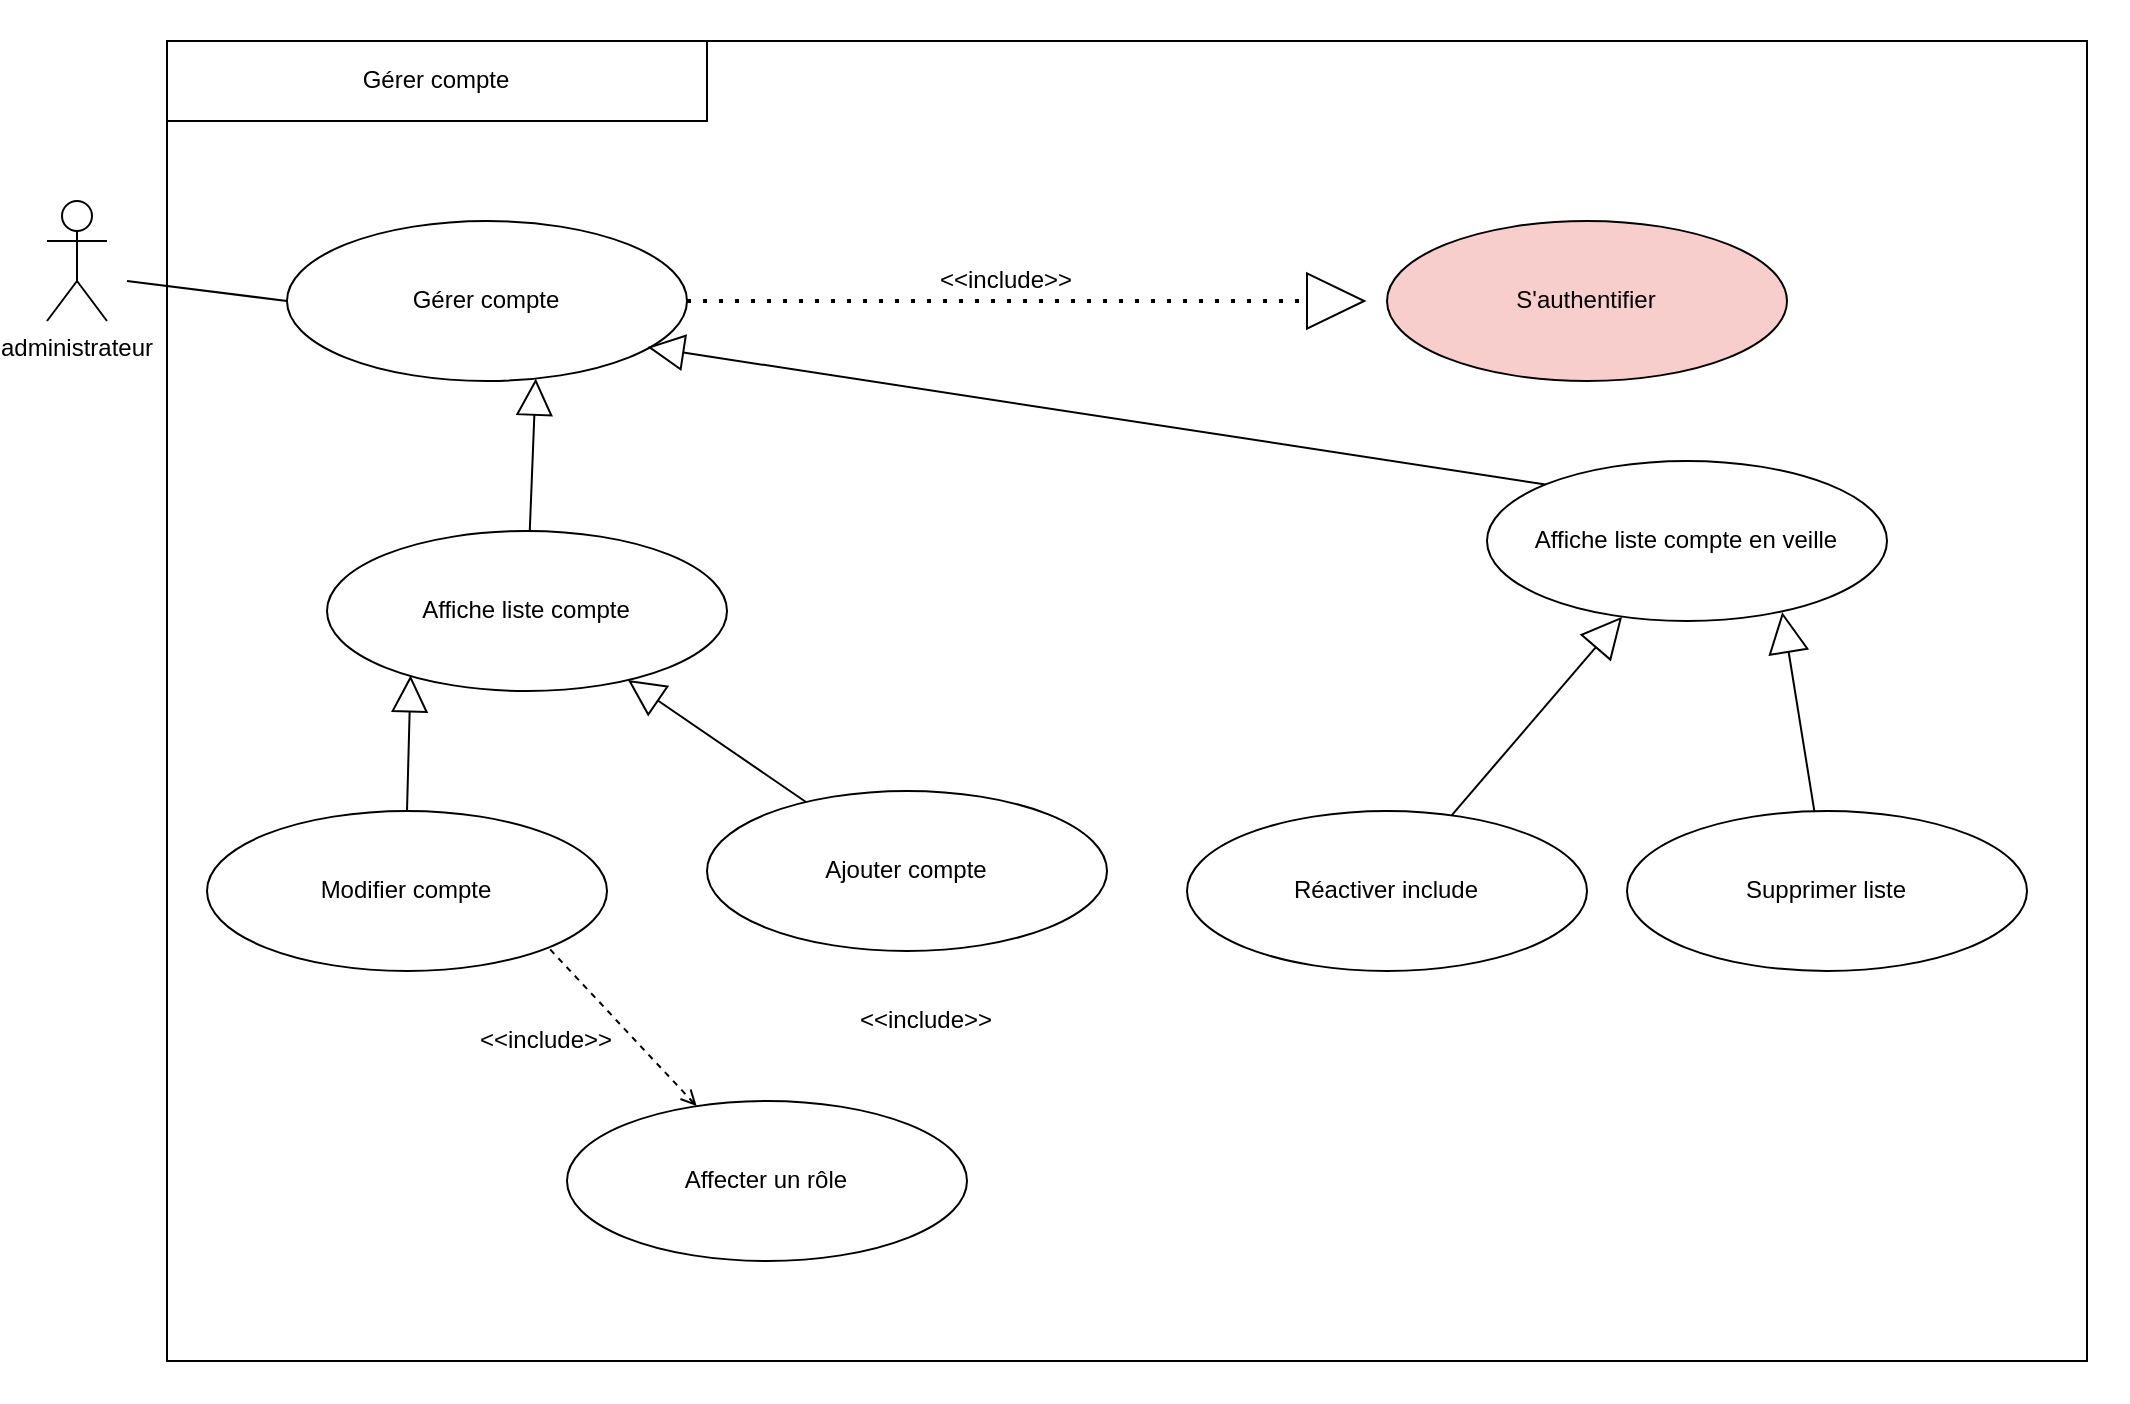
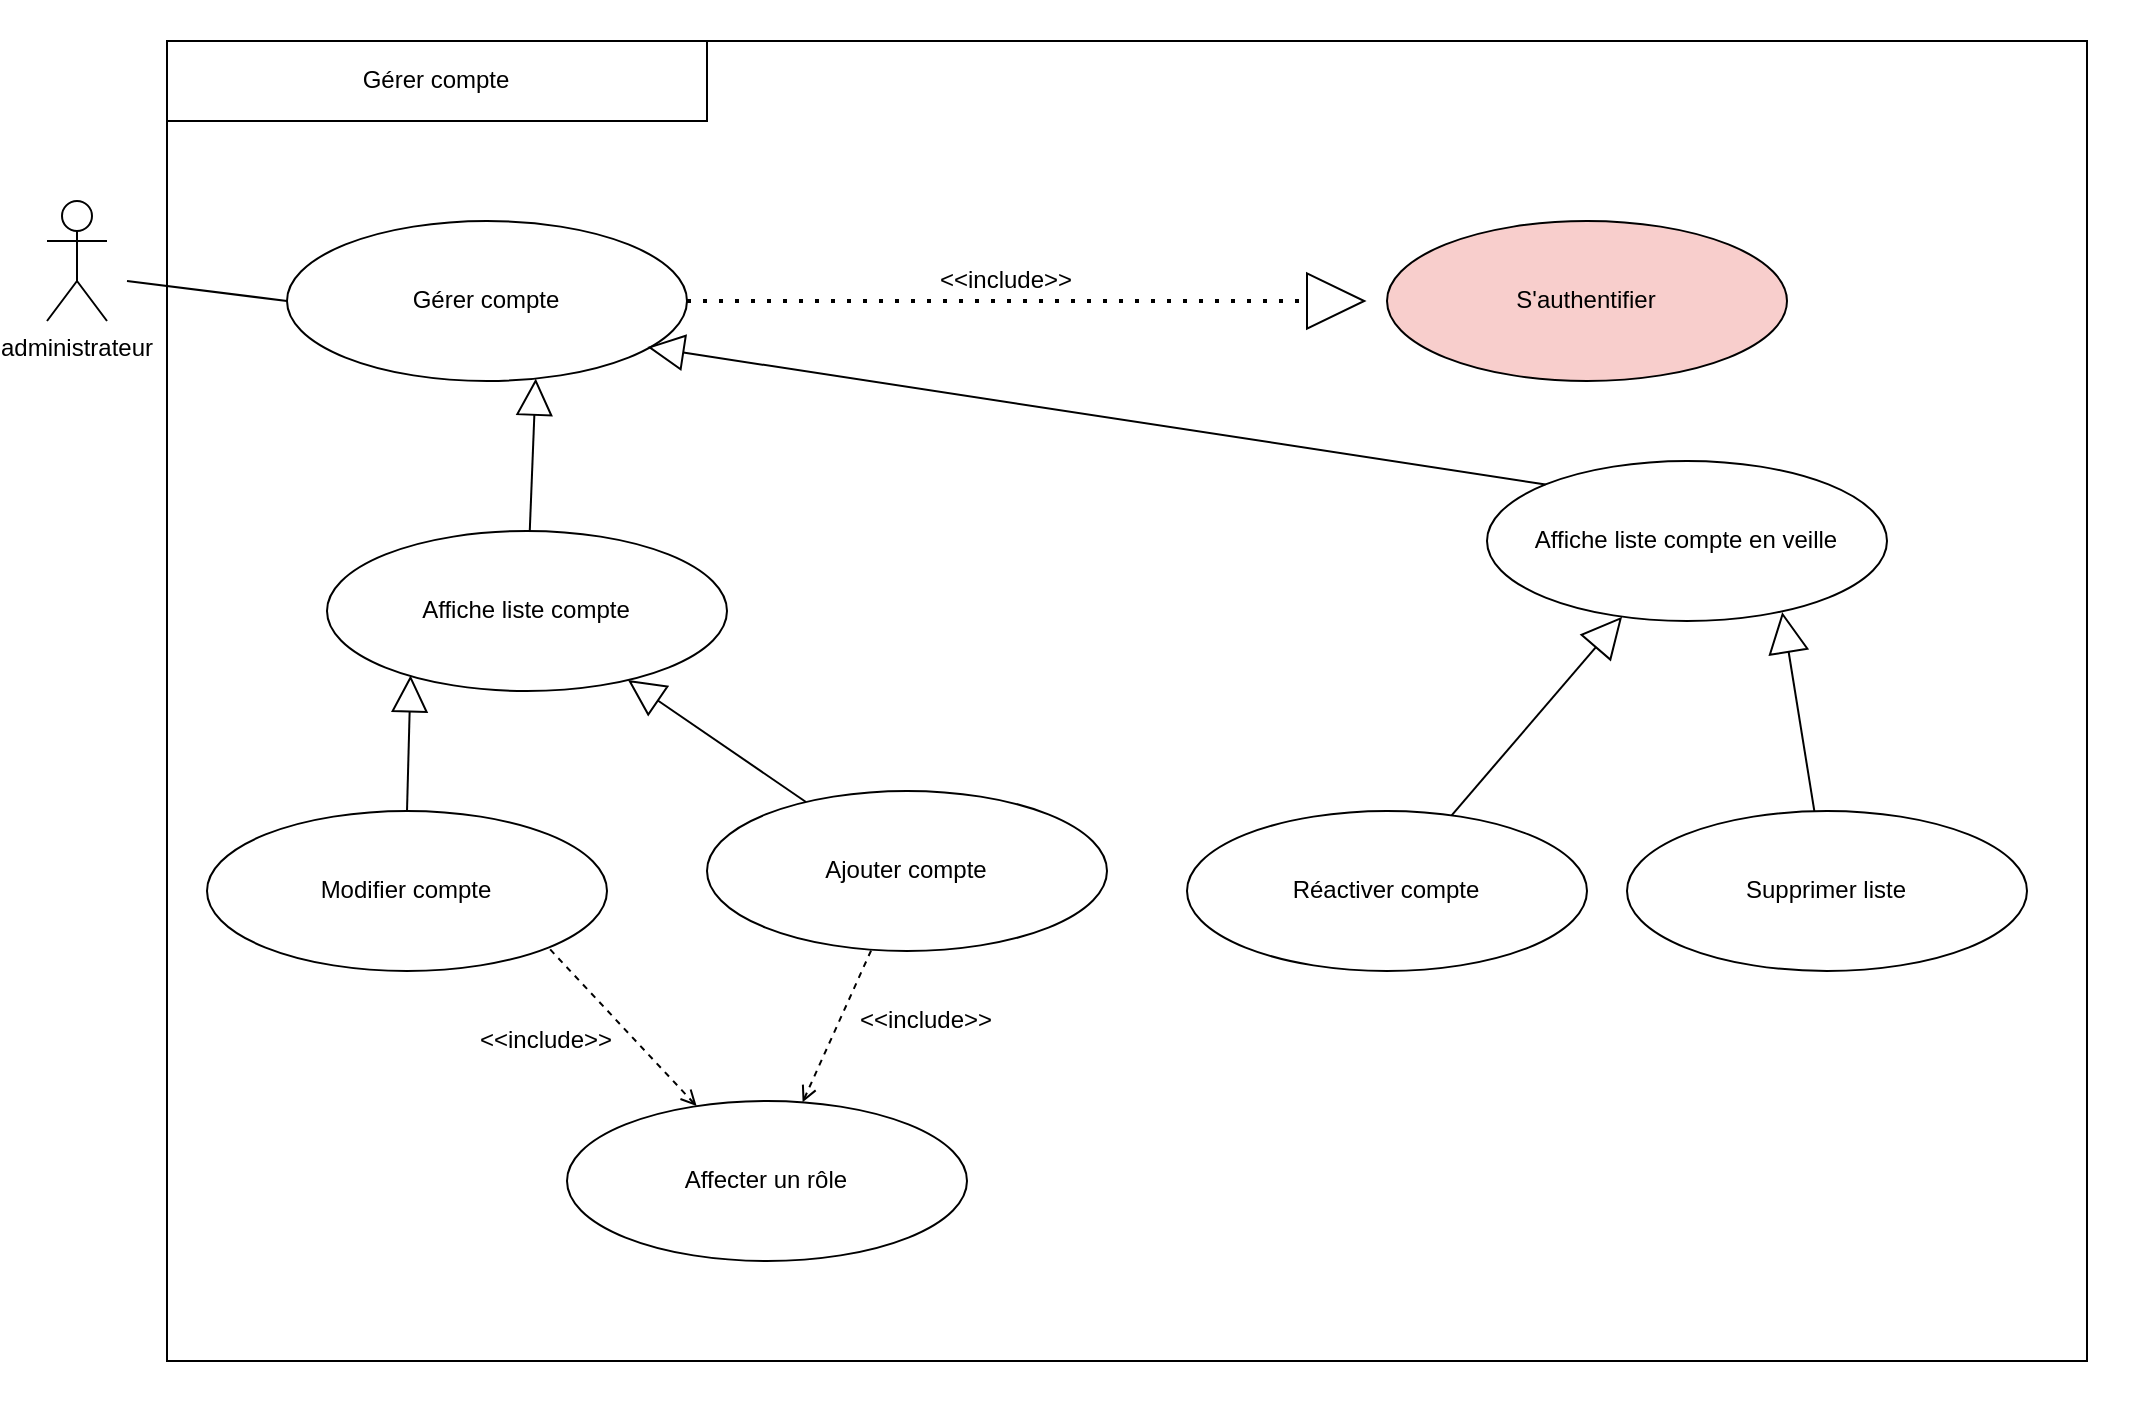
(1387, 891) -> (1387, 891)
none -> (838, 1025)
